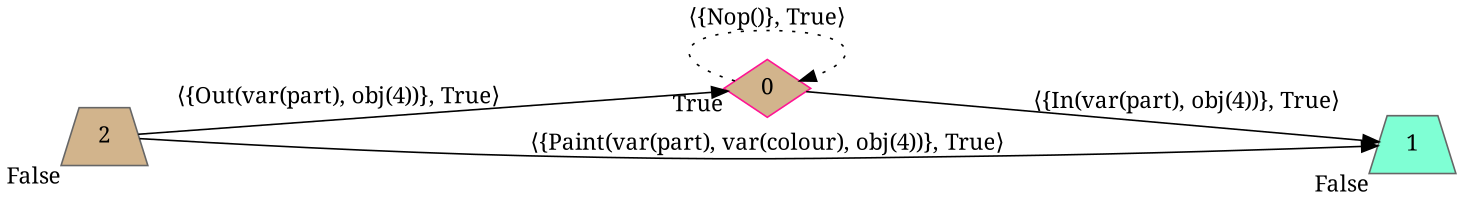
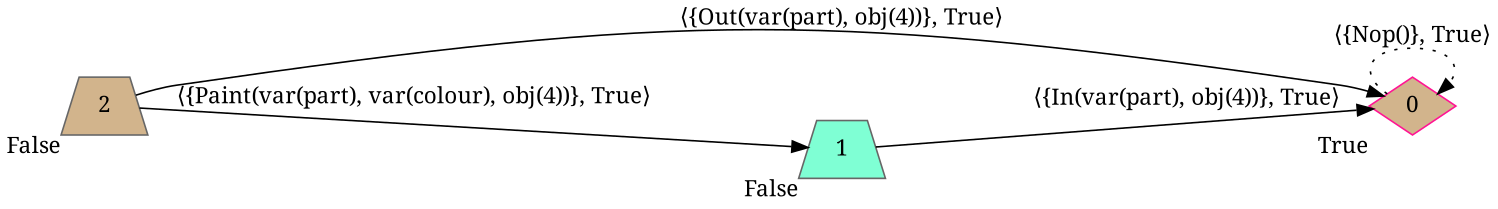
(1084, 116) -> (1116, 129)
